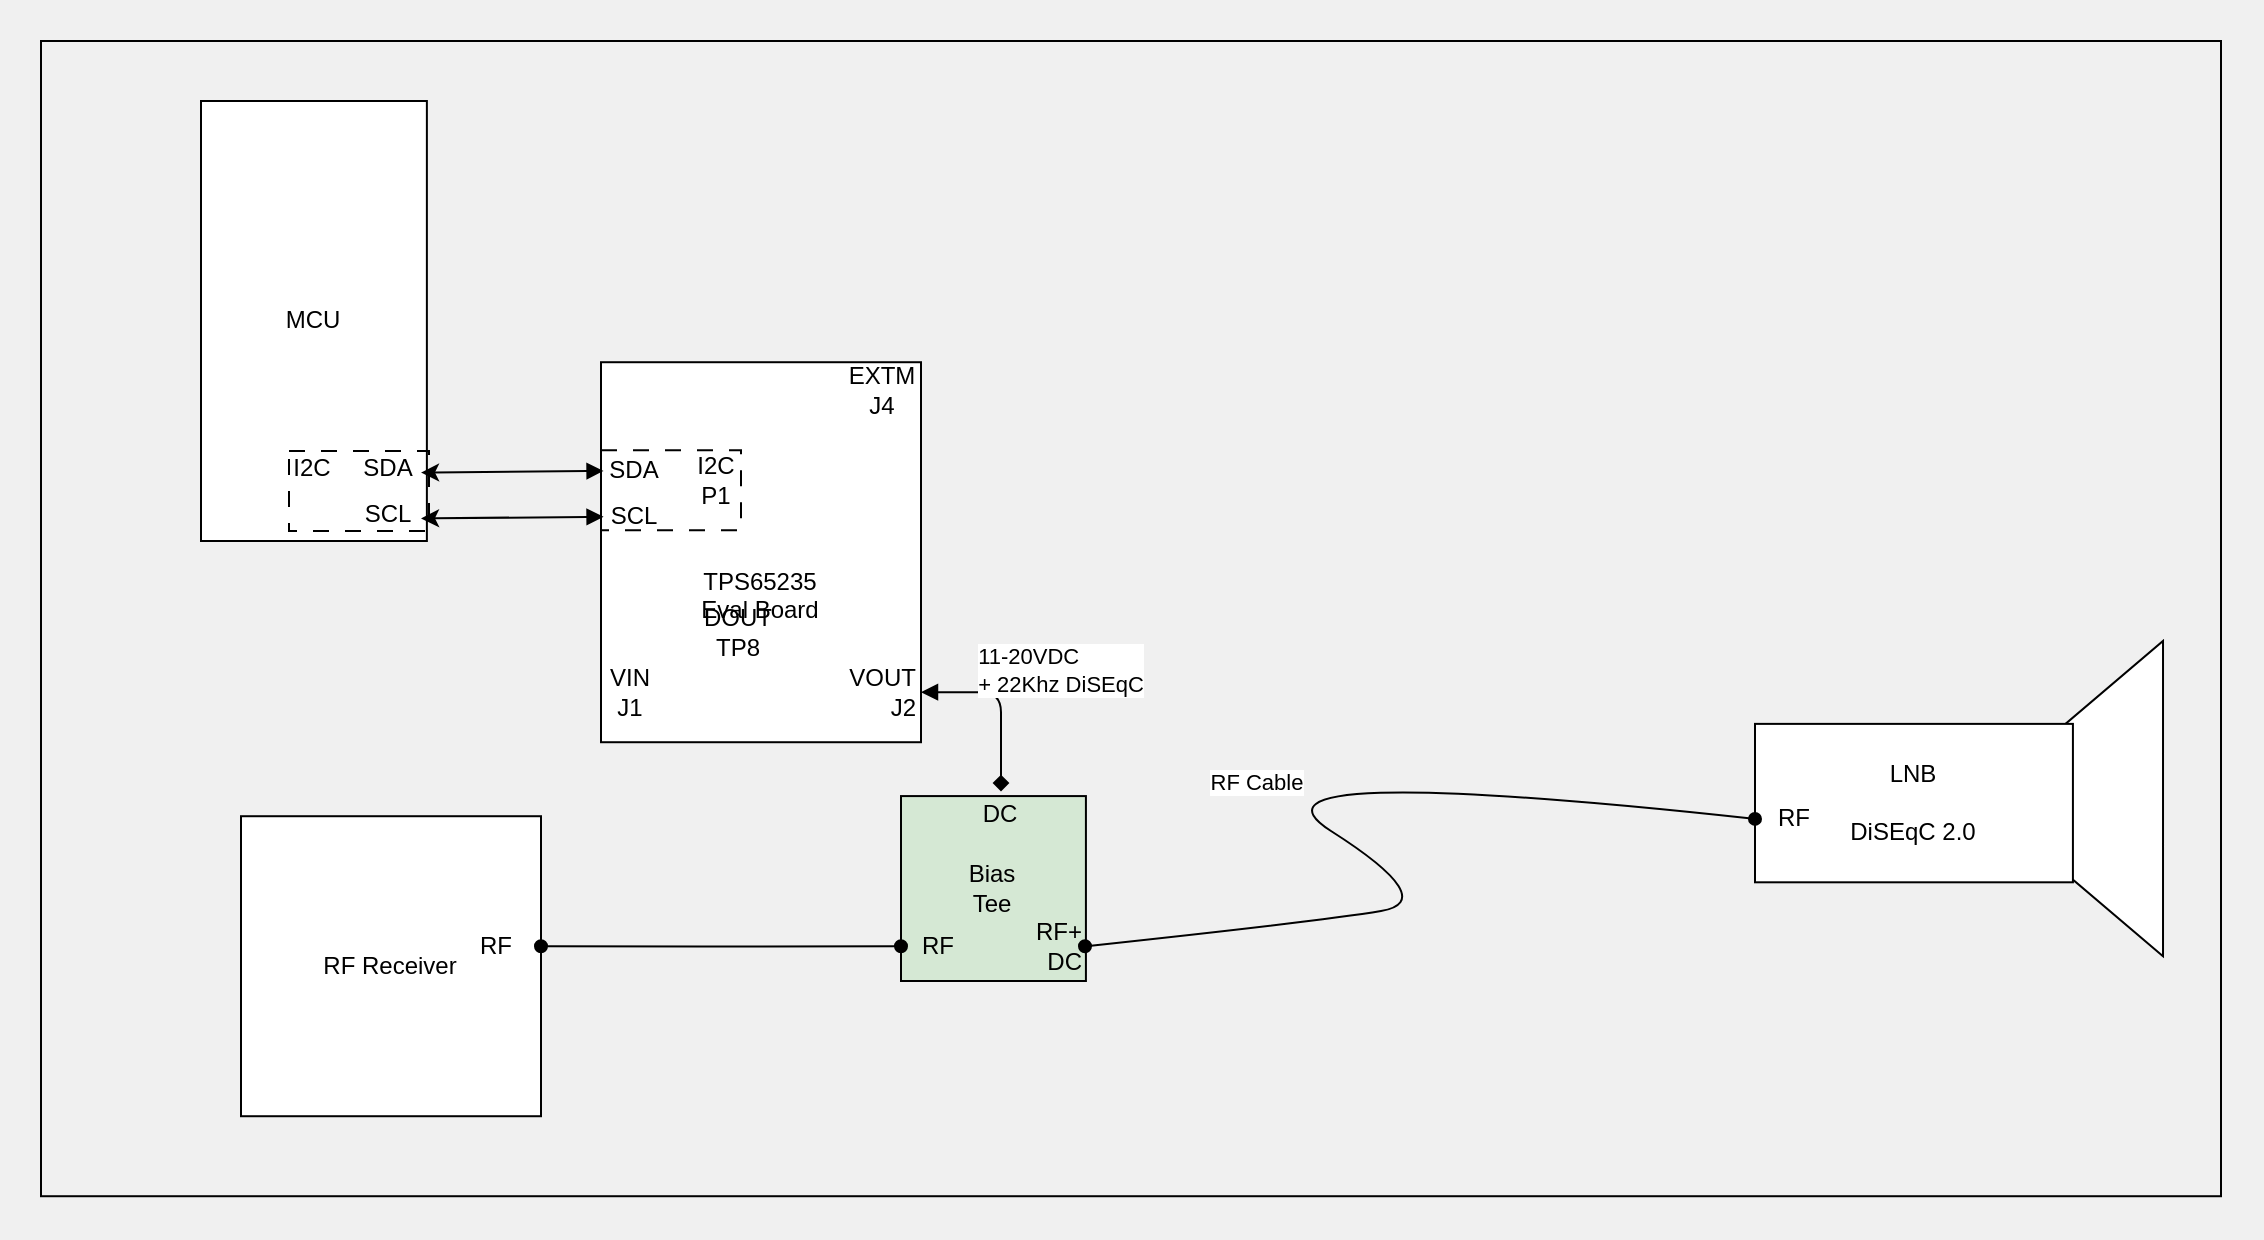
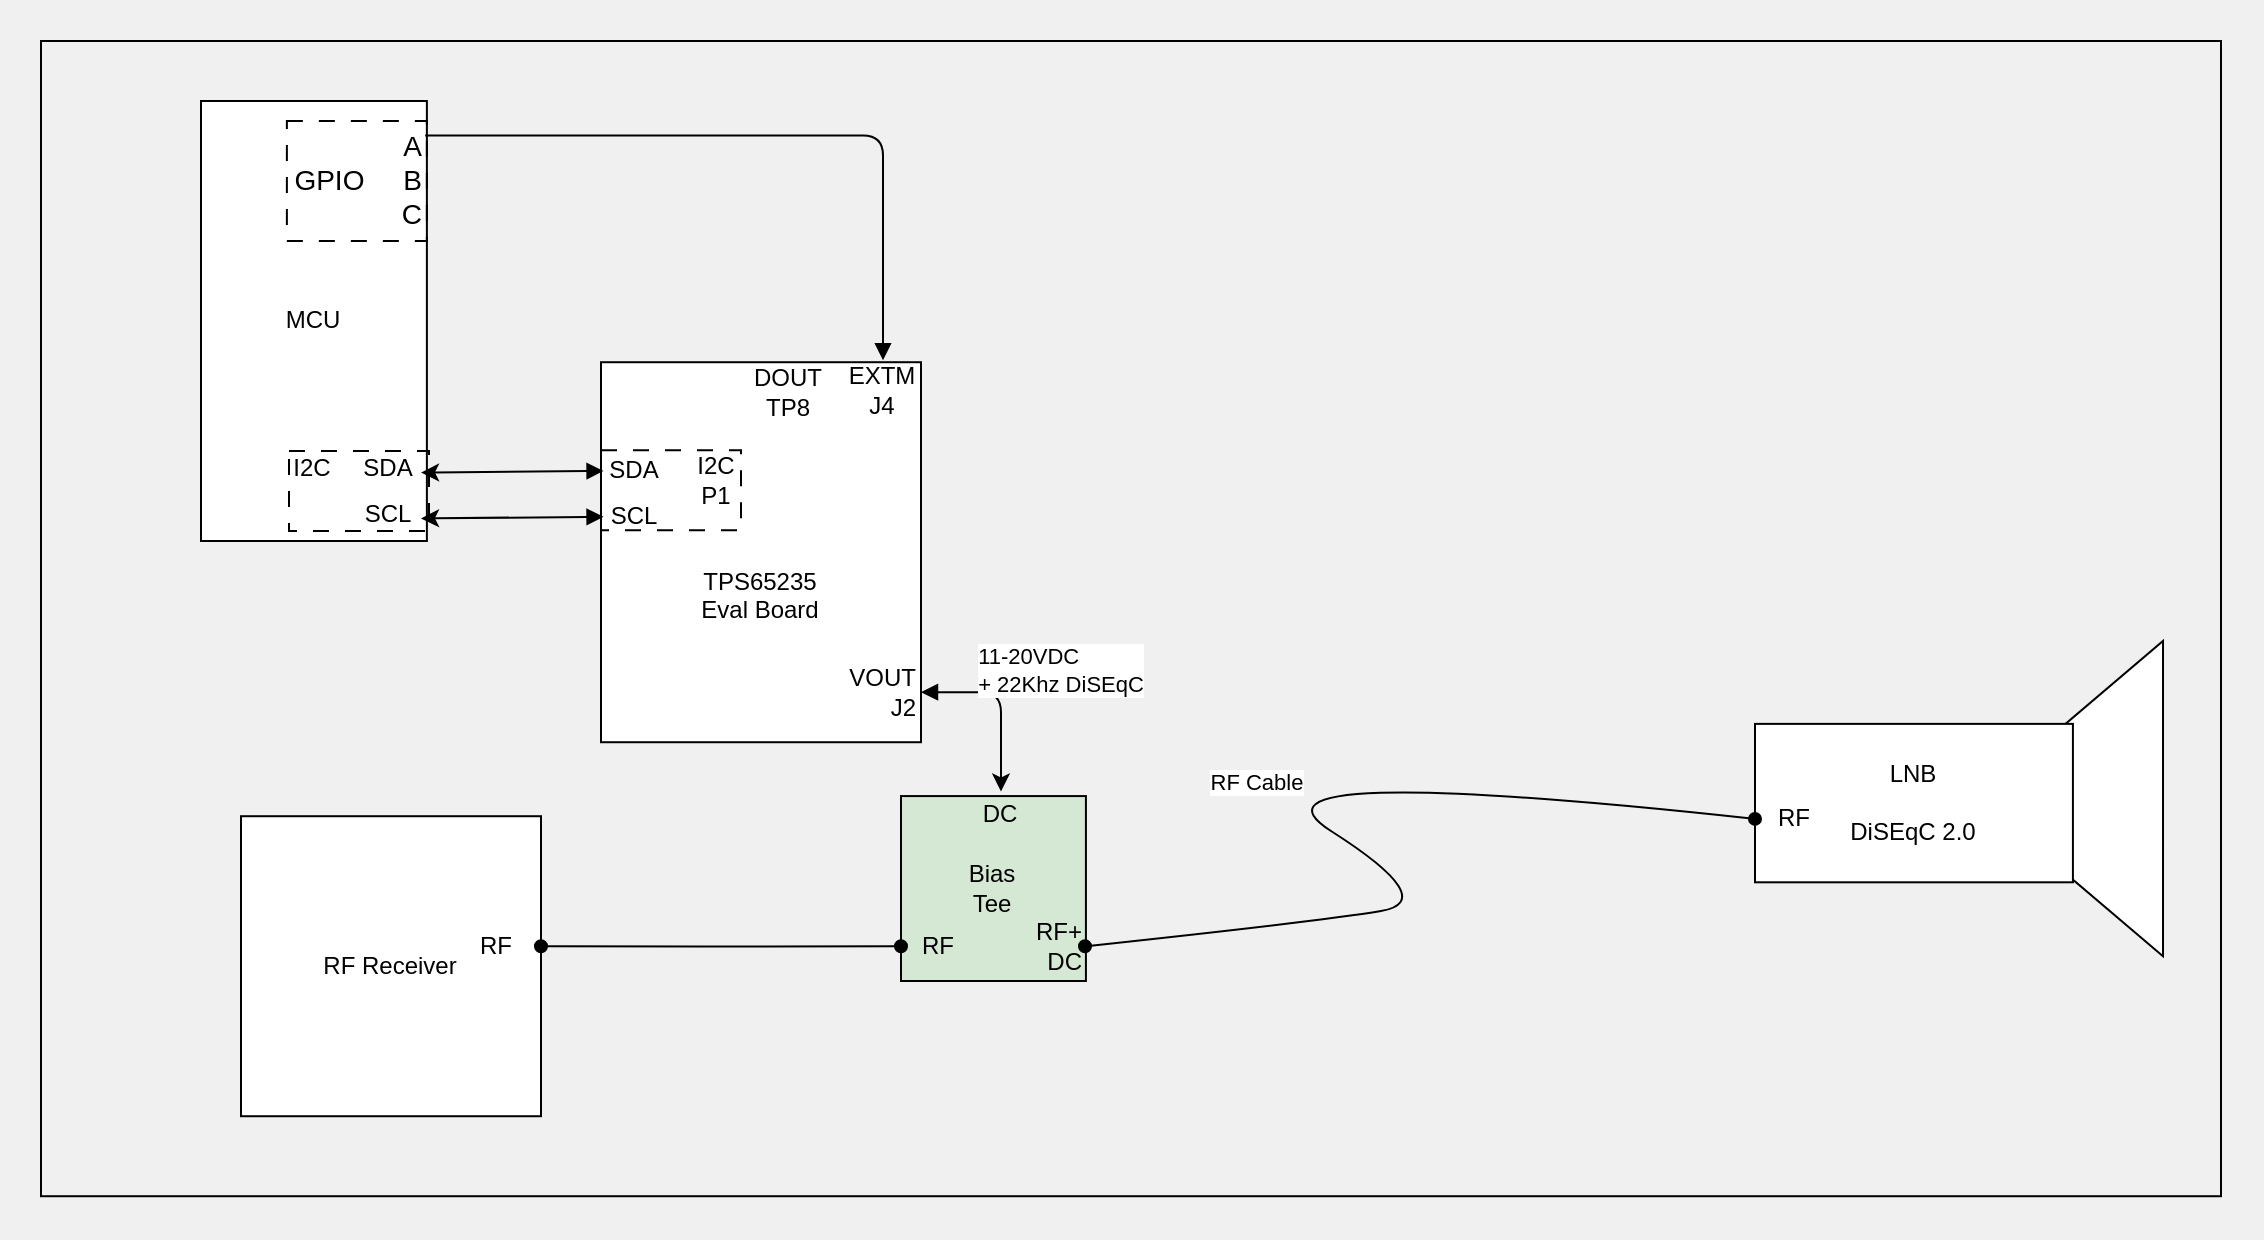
none -> (752, 135)
none -> (357, 181)
(738, 632) -> (788, 392)
(631, 692) -> none
(1001, 775) -> (1001, 776)
